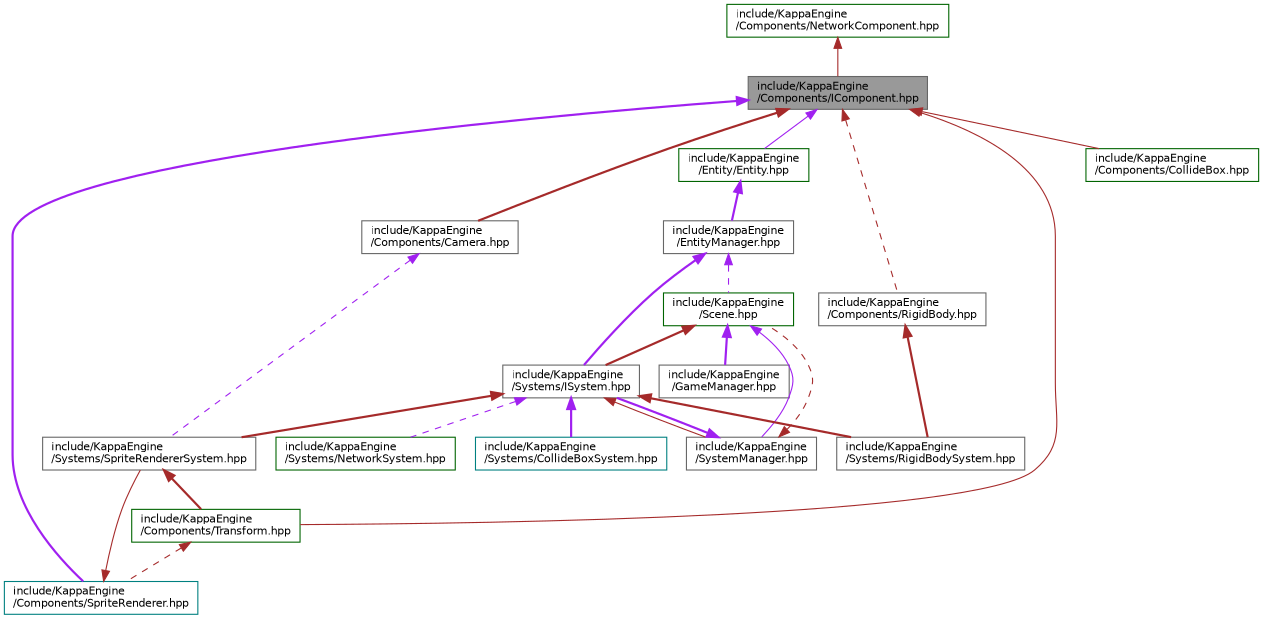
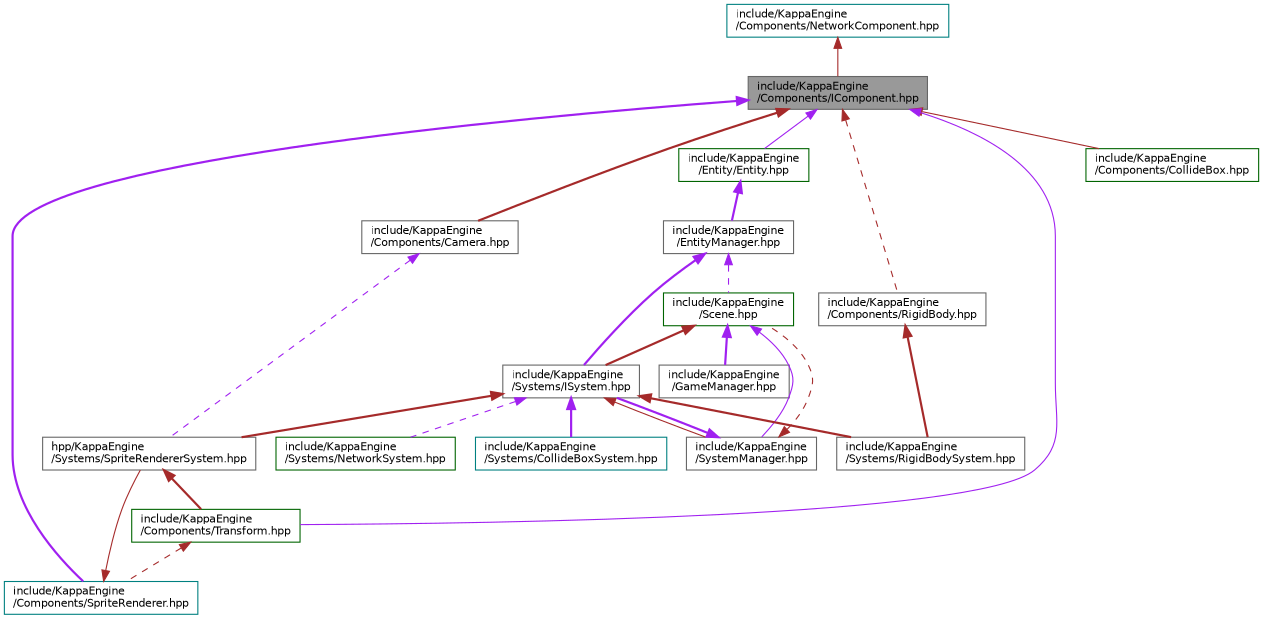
(838, 21) -> (838, 21)
(149, 454) -> (149, 454)
(888, 502) -> (888, 502)
